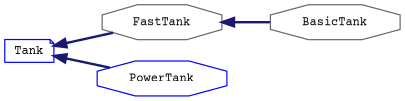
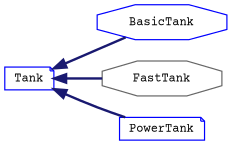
(252, 22) -> (95, 50)
(335, 22) -> (162, 22)
(162, 78) -> (162, 129)
